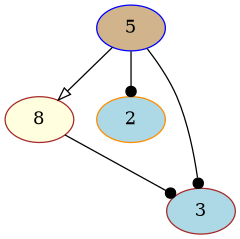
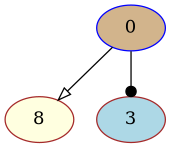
(131, 28) -> (131, 28)
(131, 120) -> none
(116, 163) -> none
